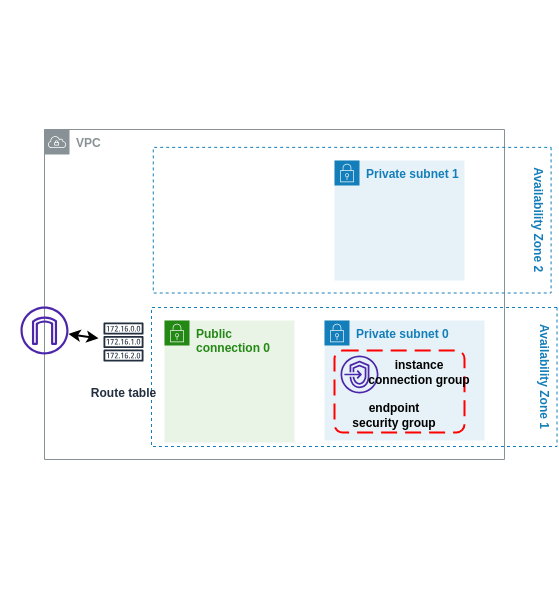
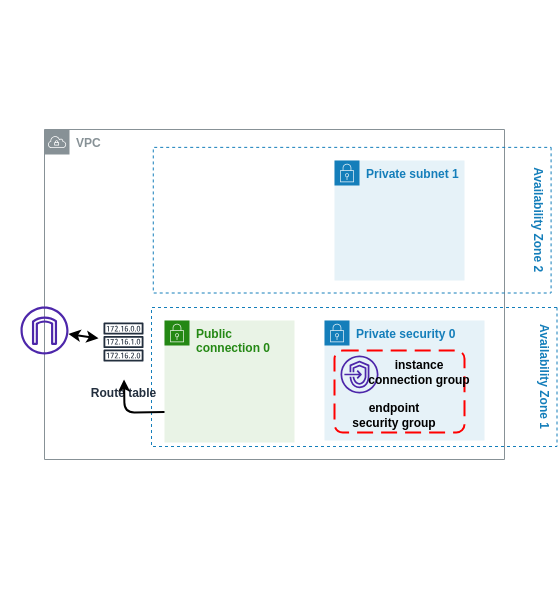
(406, 335) -> (411, 335)
none -> (138, 412)
